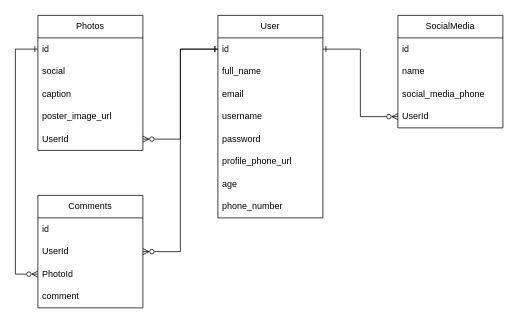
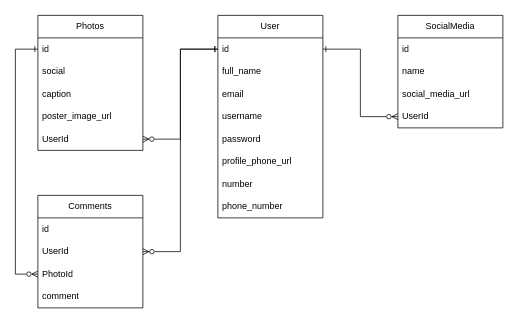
(444, 94) -> (438, 94)
(230, 184) -> (237, 184)
